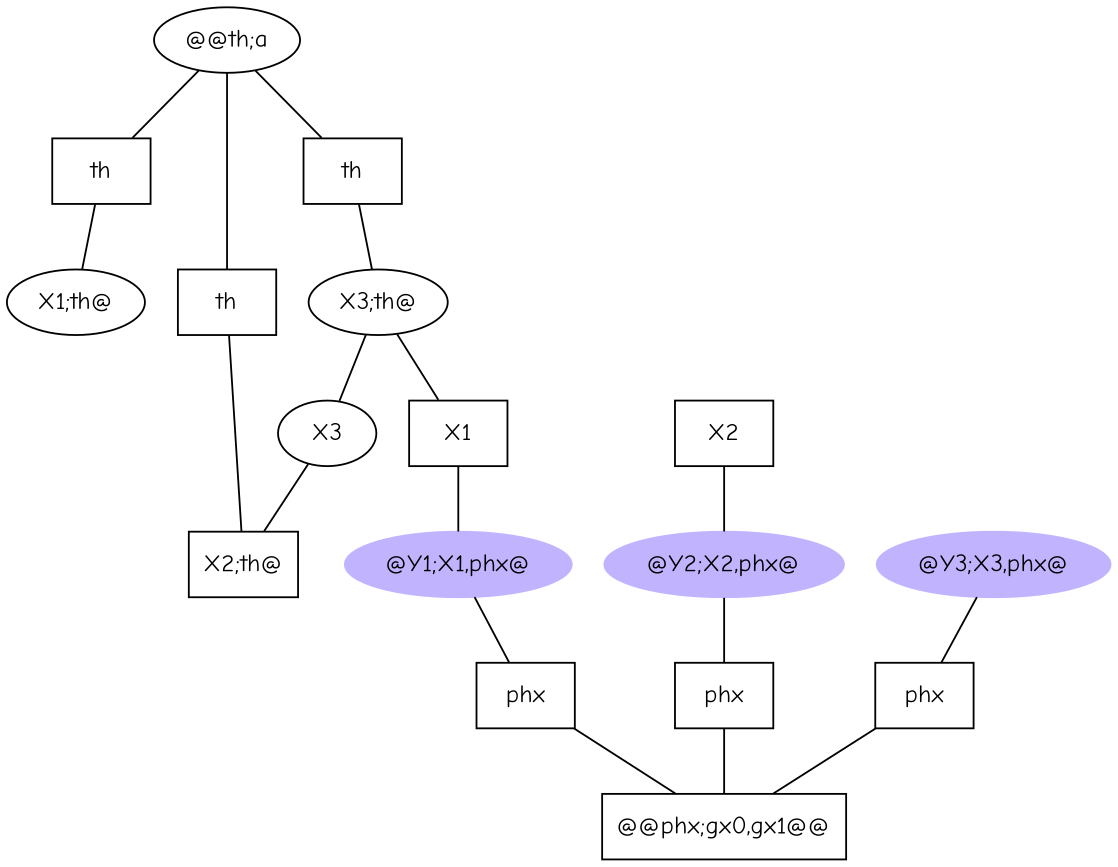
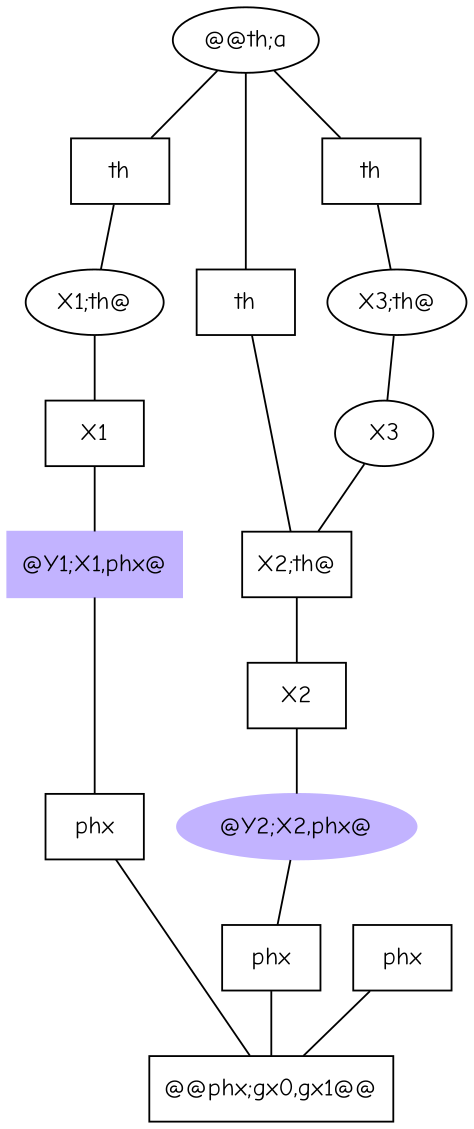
(418, 367) -> (95, 368)
(458, 564) -> (95, 564)
(994, 564) -> none
none -> (297, 630)
